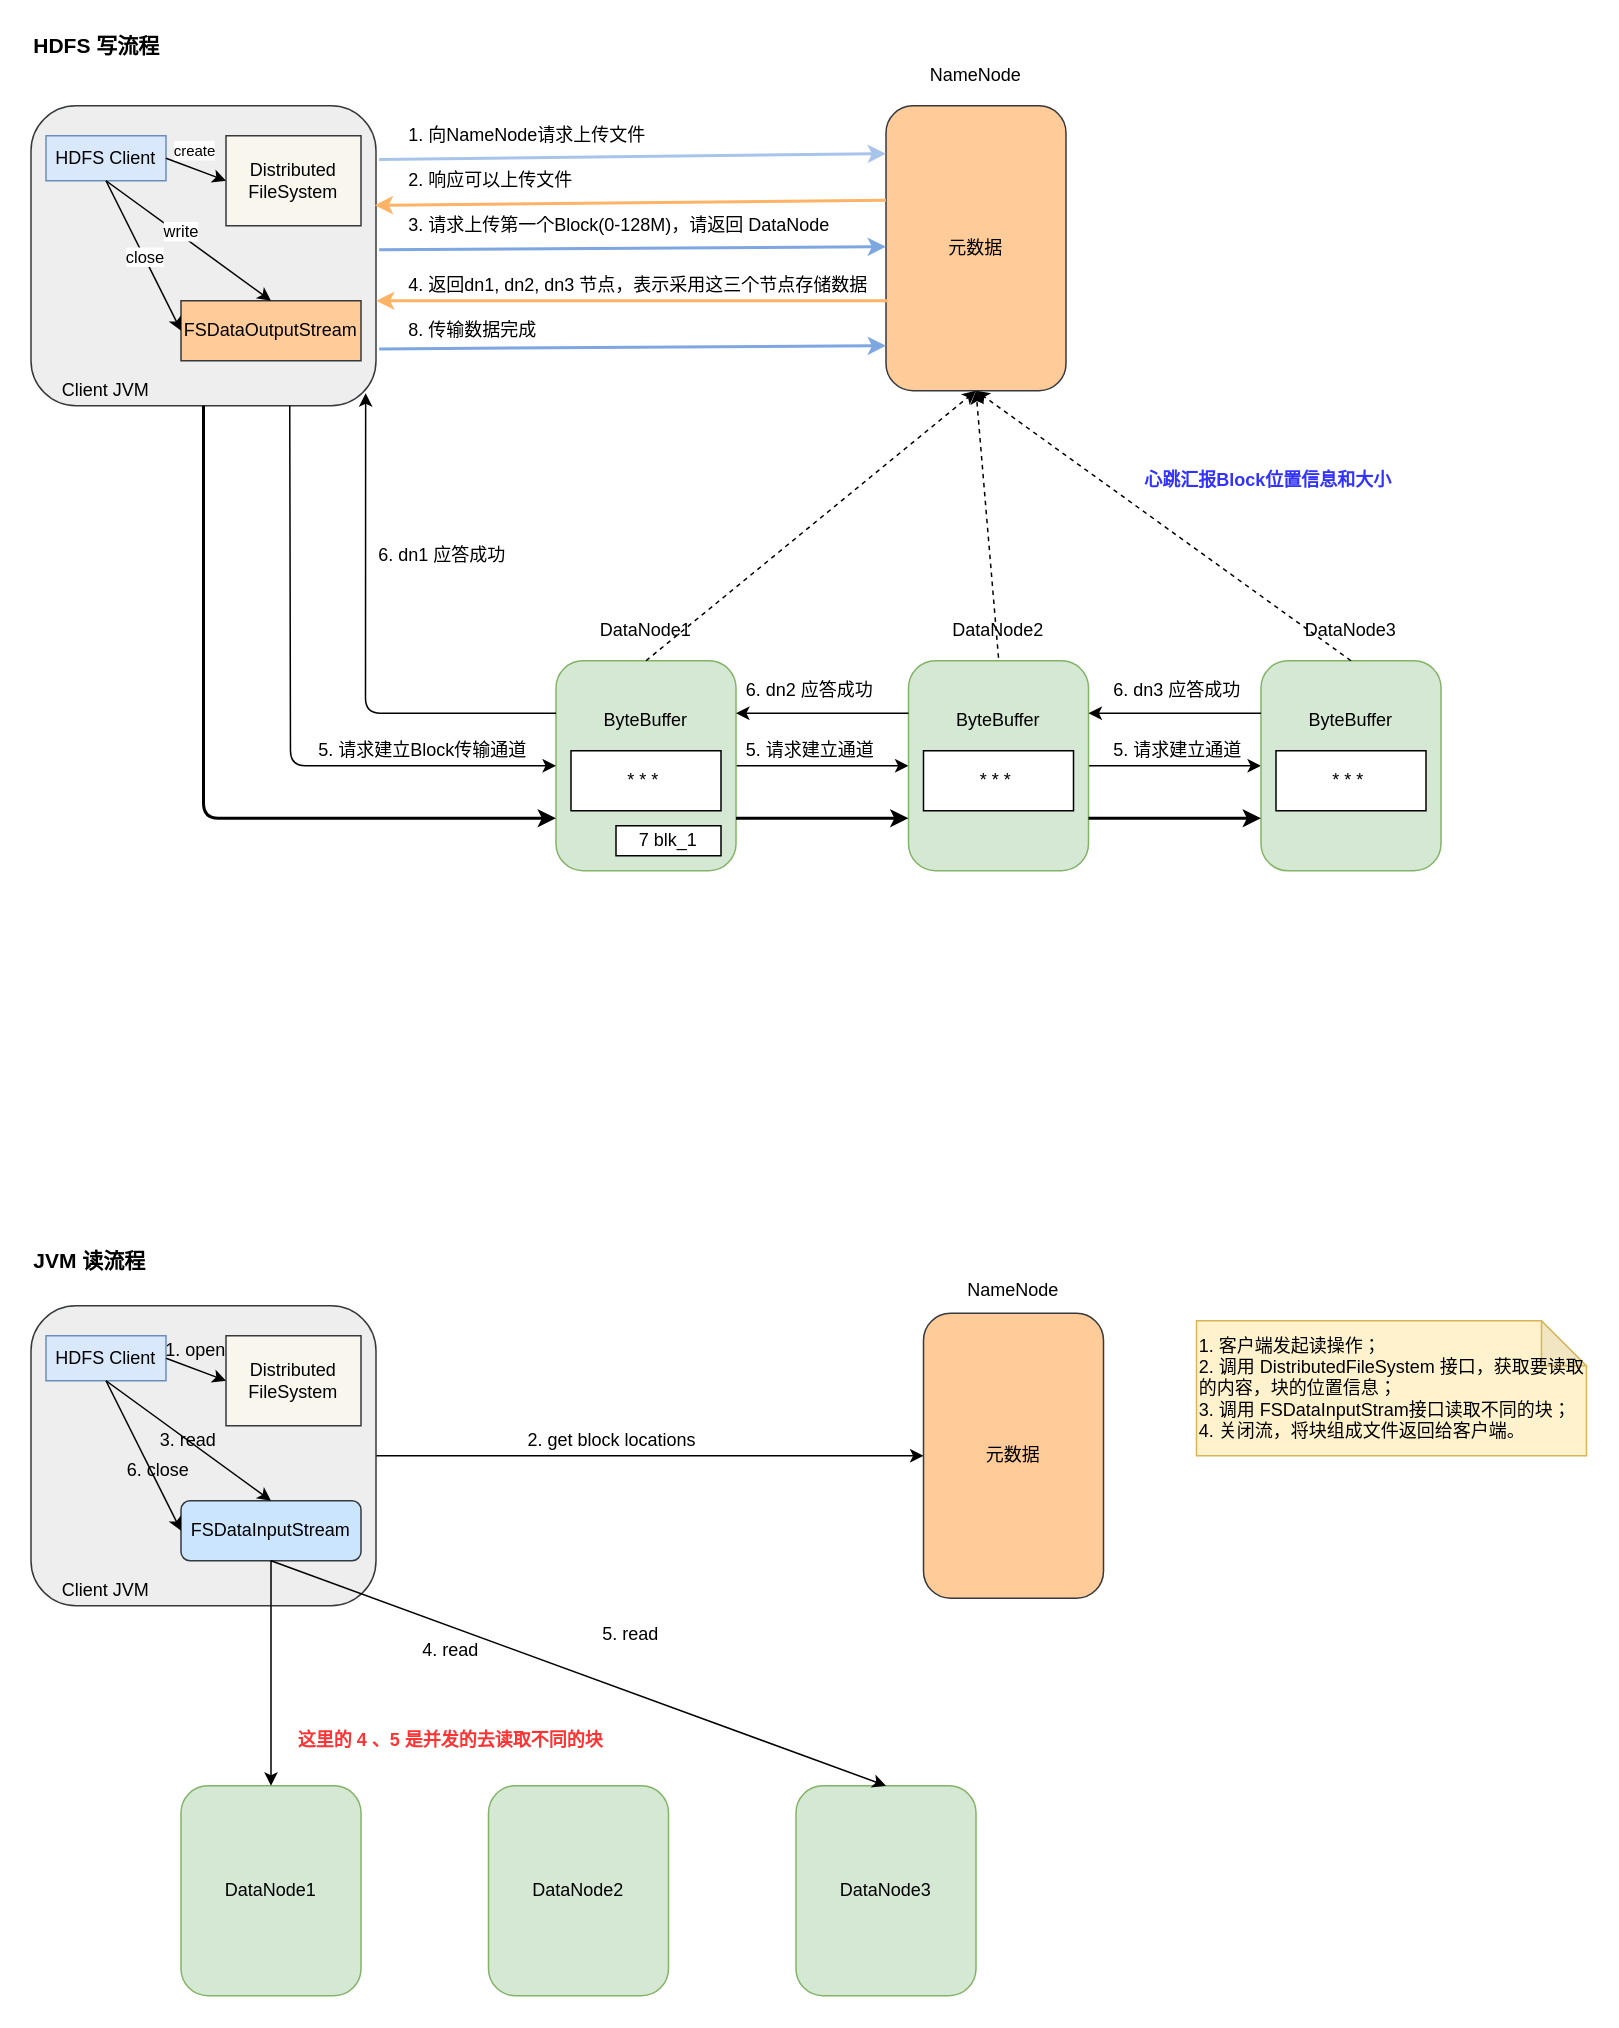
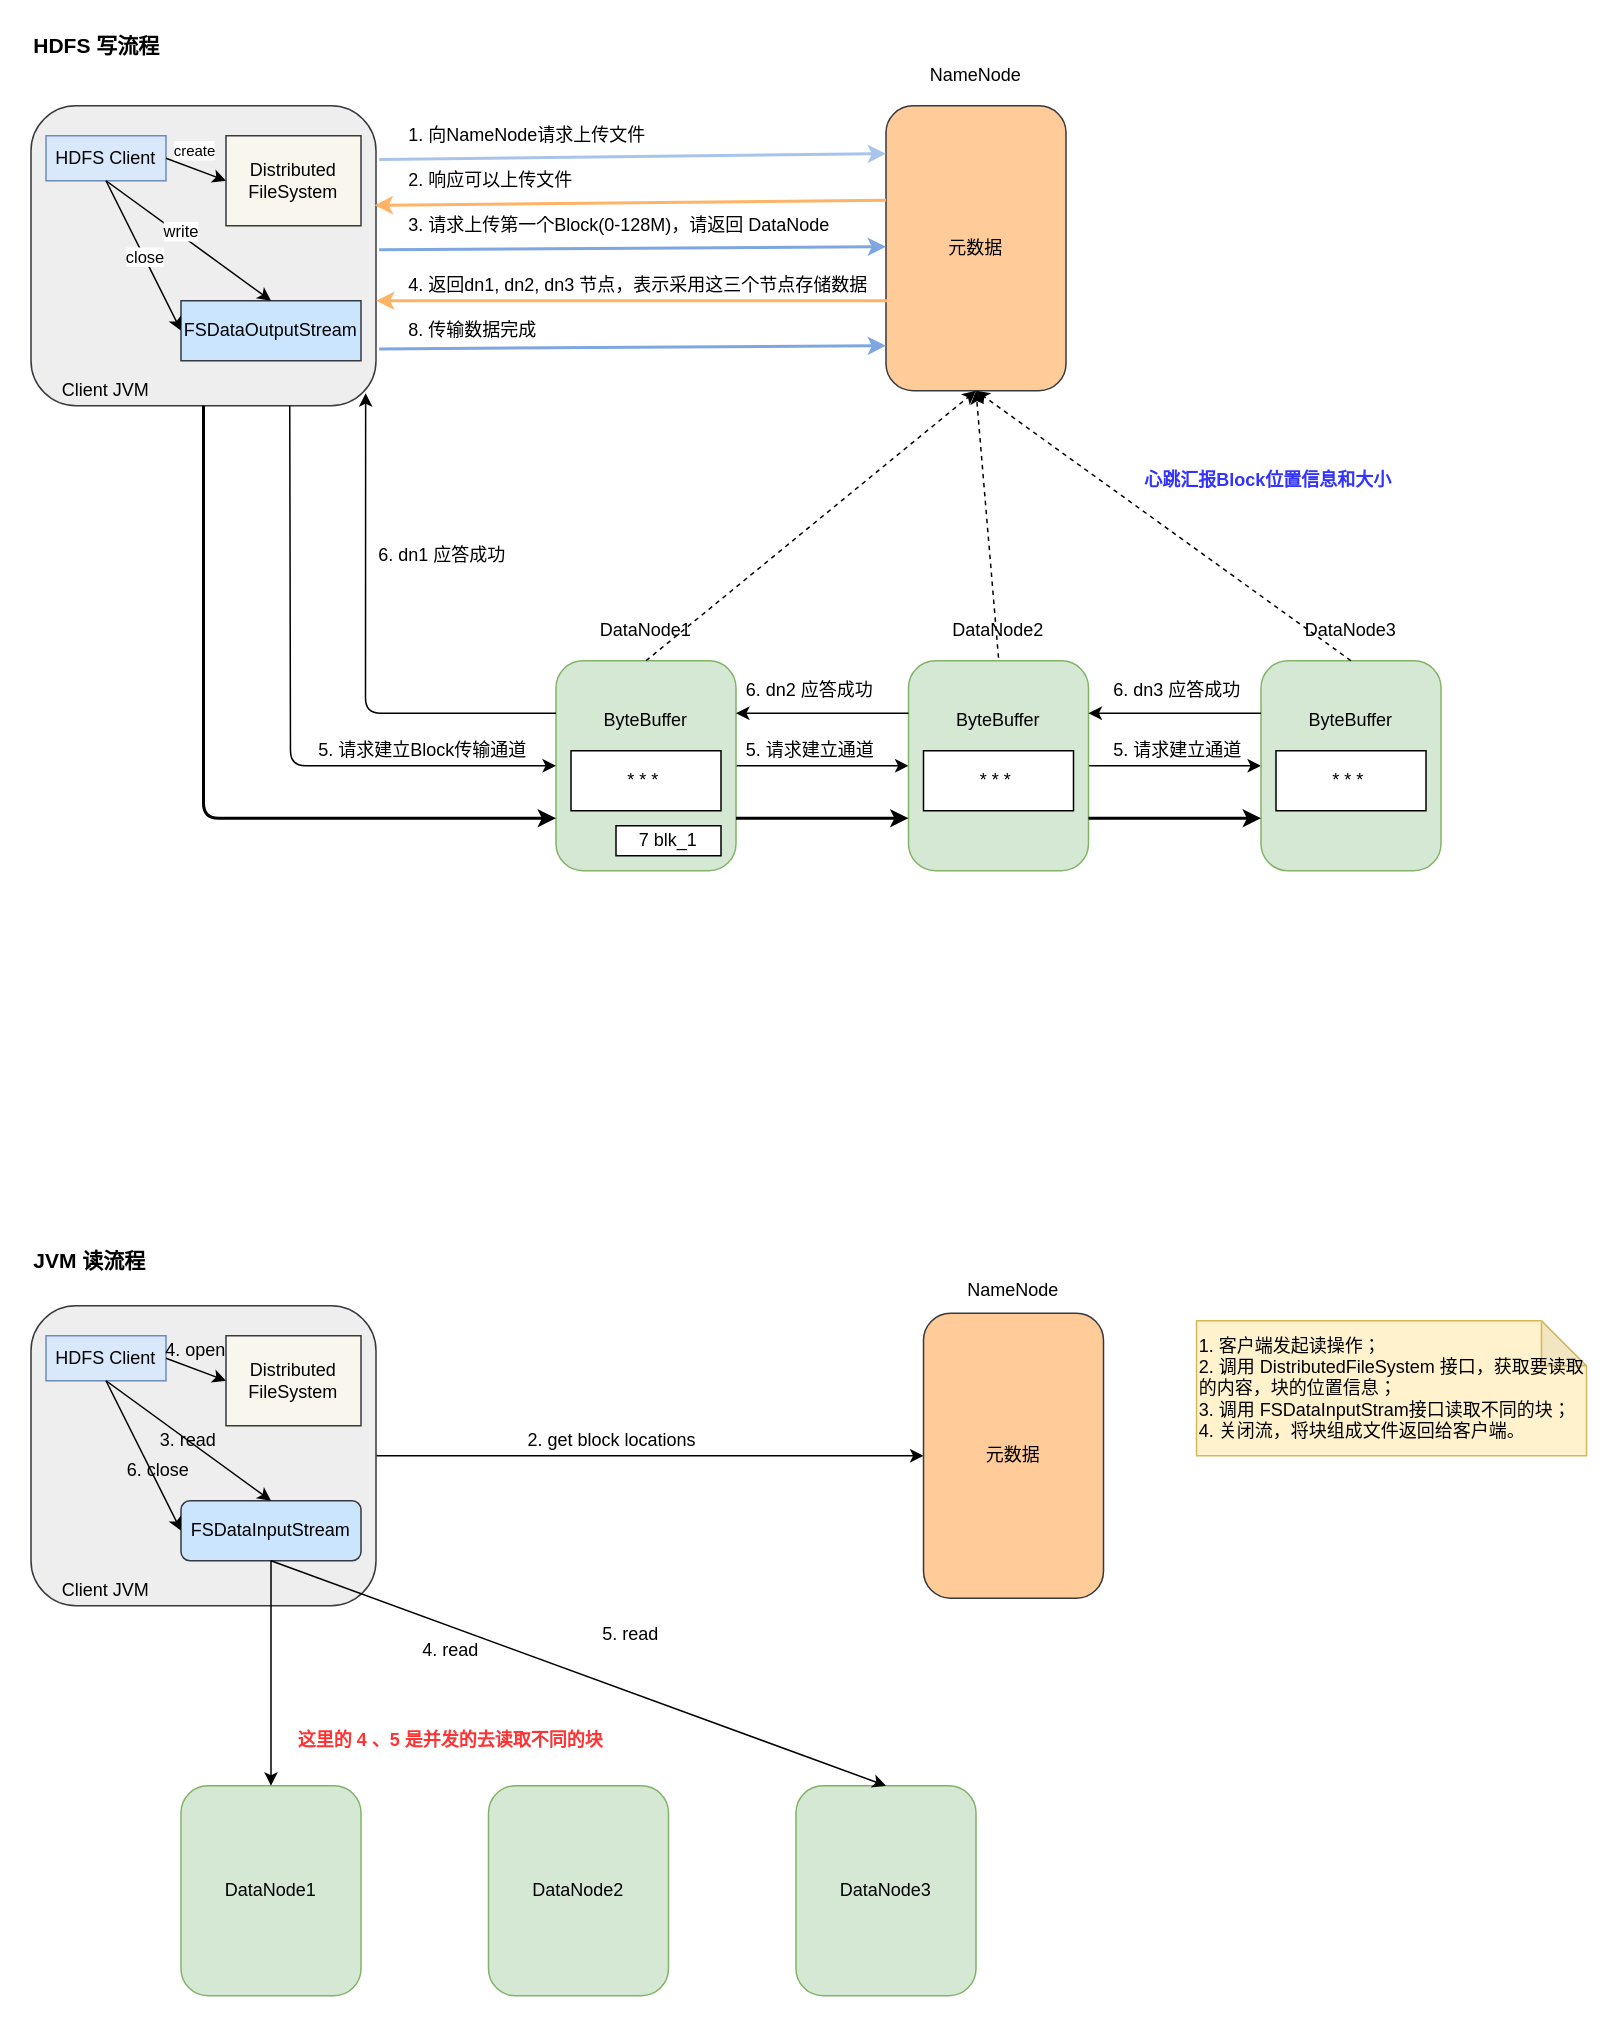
(271, 331) -> (271, 331)
(196, 1351) -> (196, 1351)
